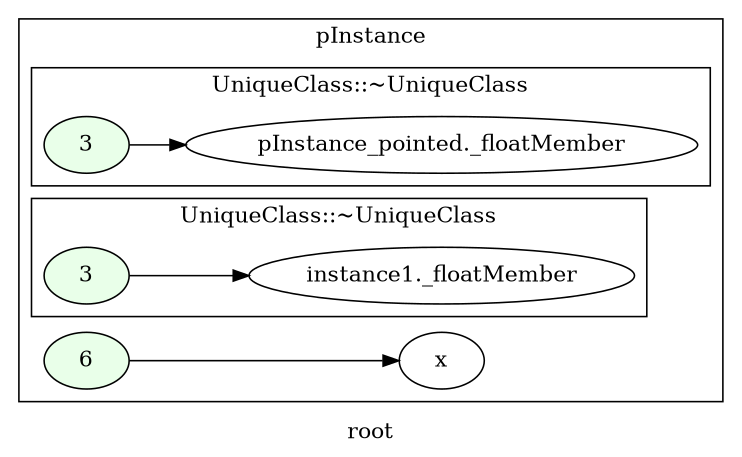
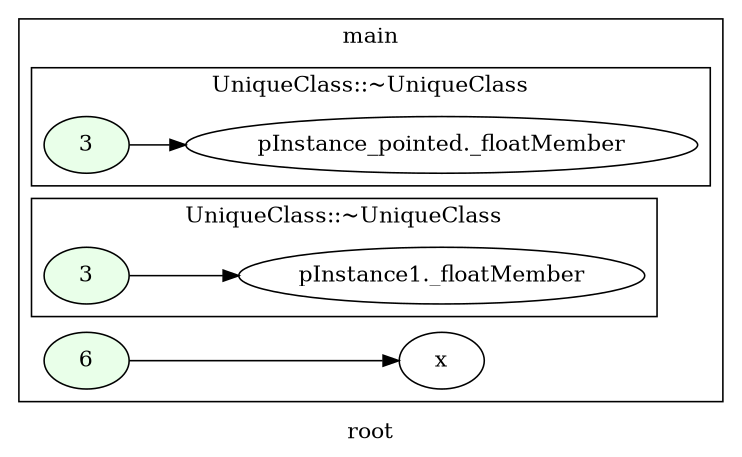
(371, 37) -> (371, 37)
(442, 276) -> (442, 276)
